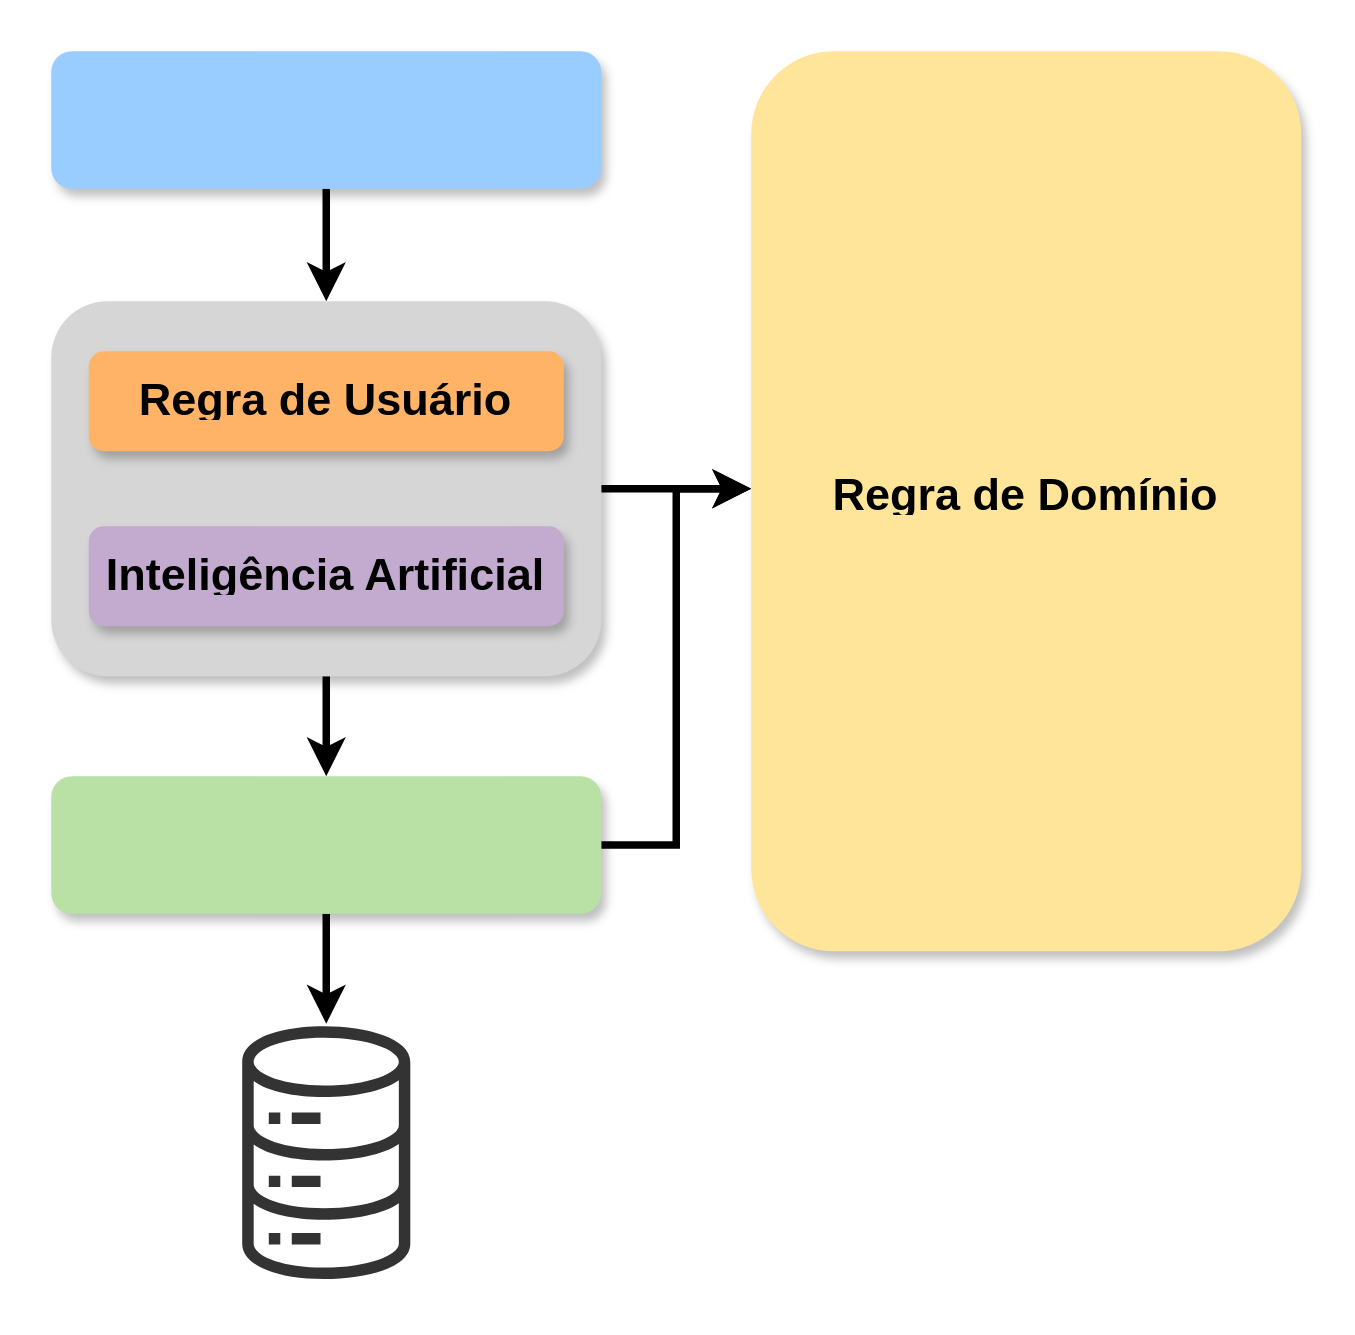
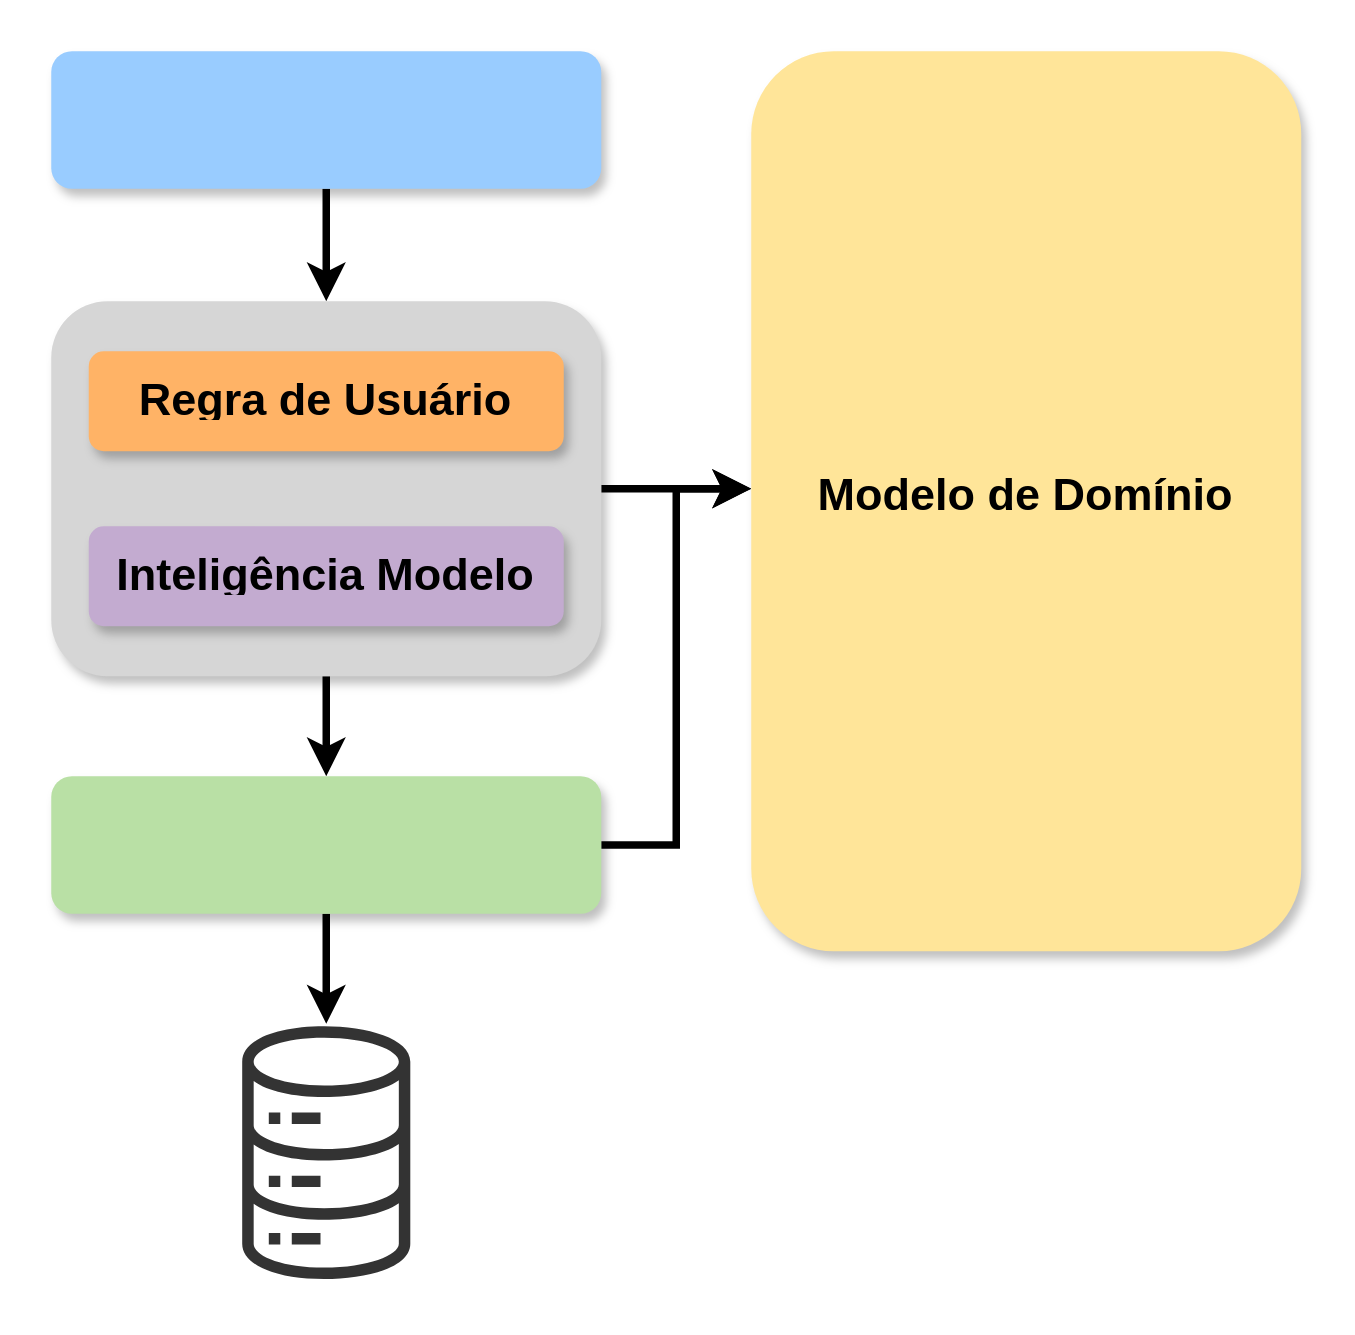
(1026, 476) -> (1026, 476)
(326, 556) -> (326, 556)
